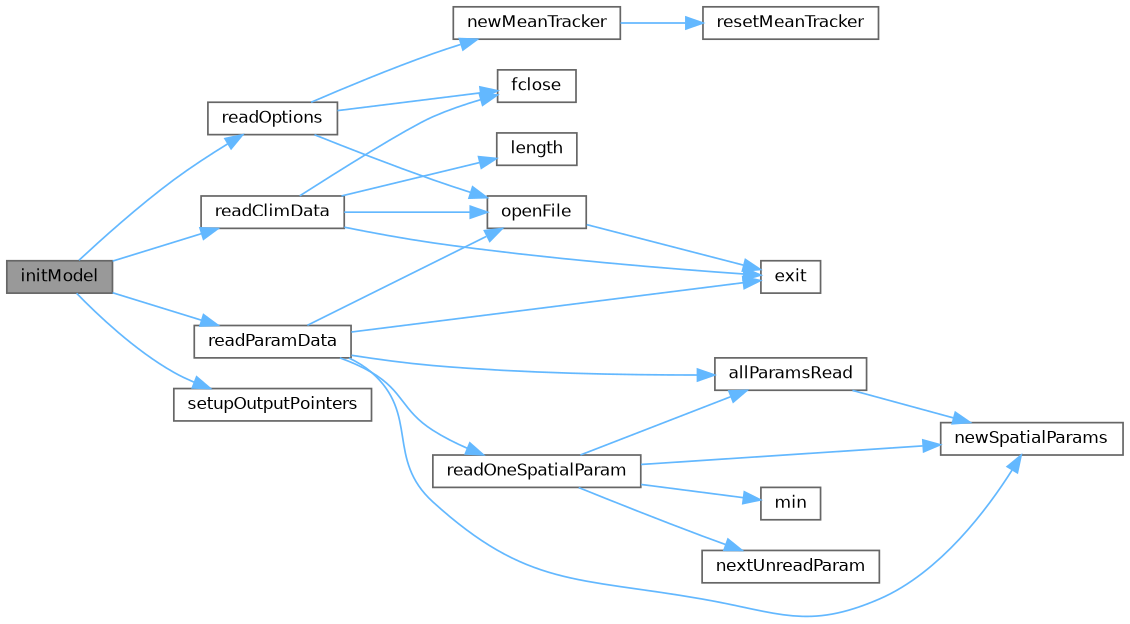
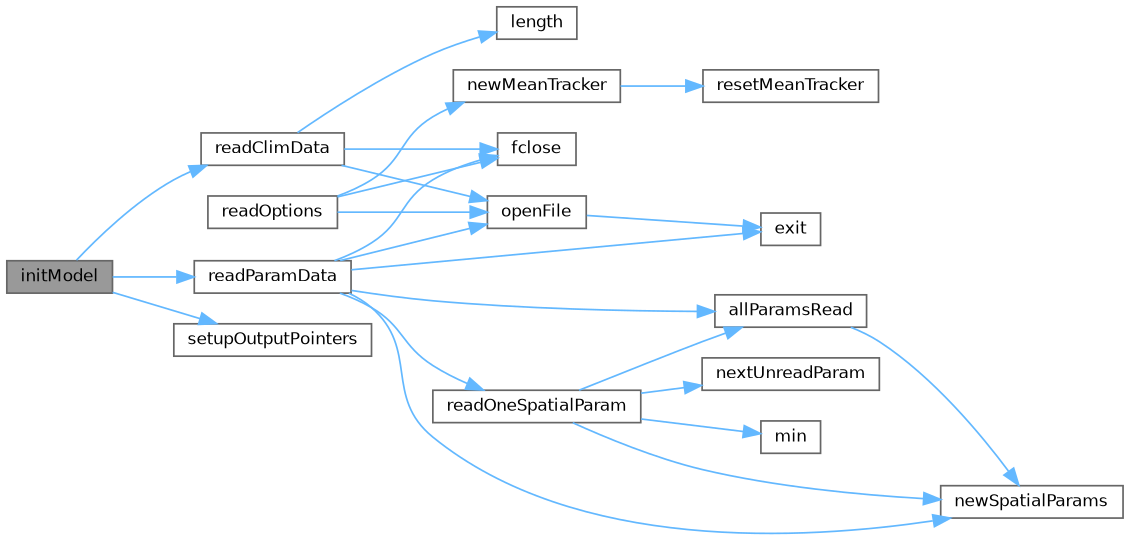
(150, 198) -> none
none -> (410, 199)
(543, 256) -> none
